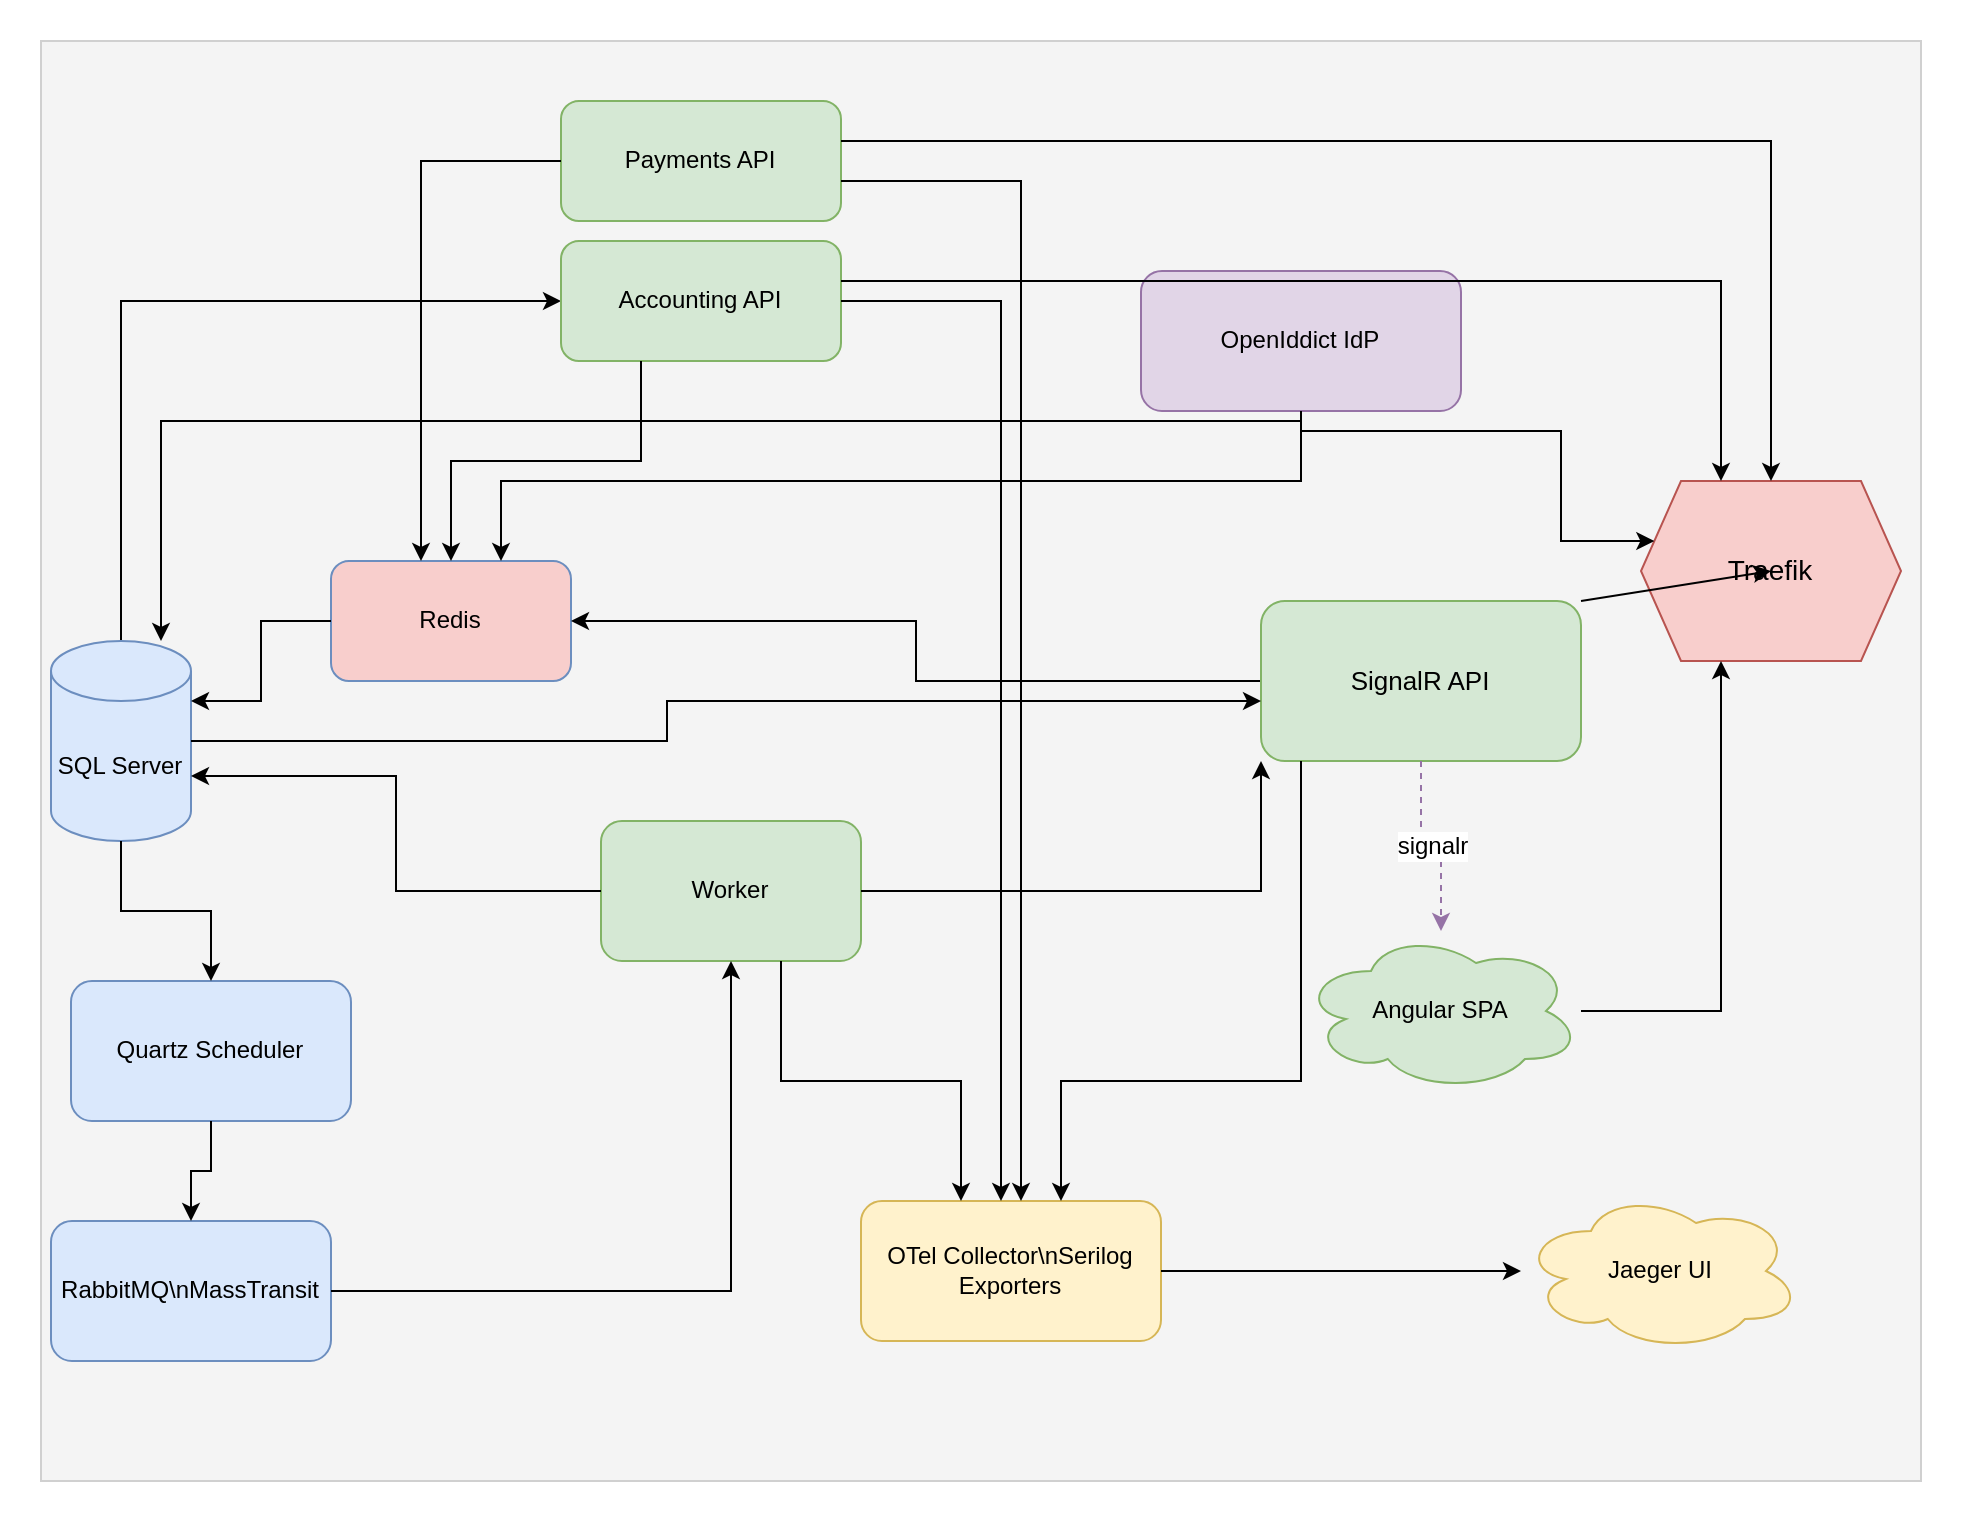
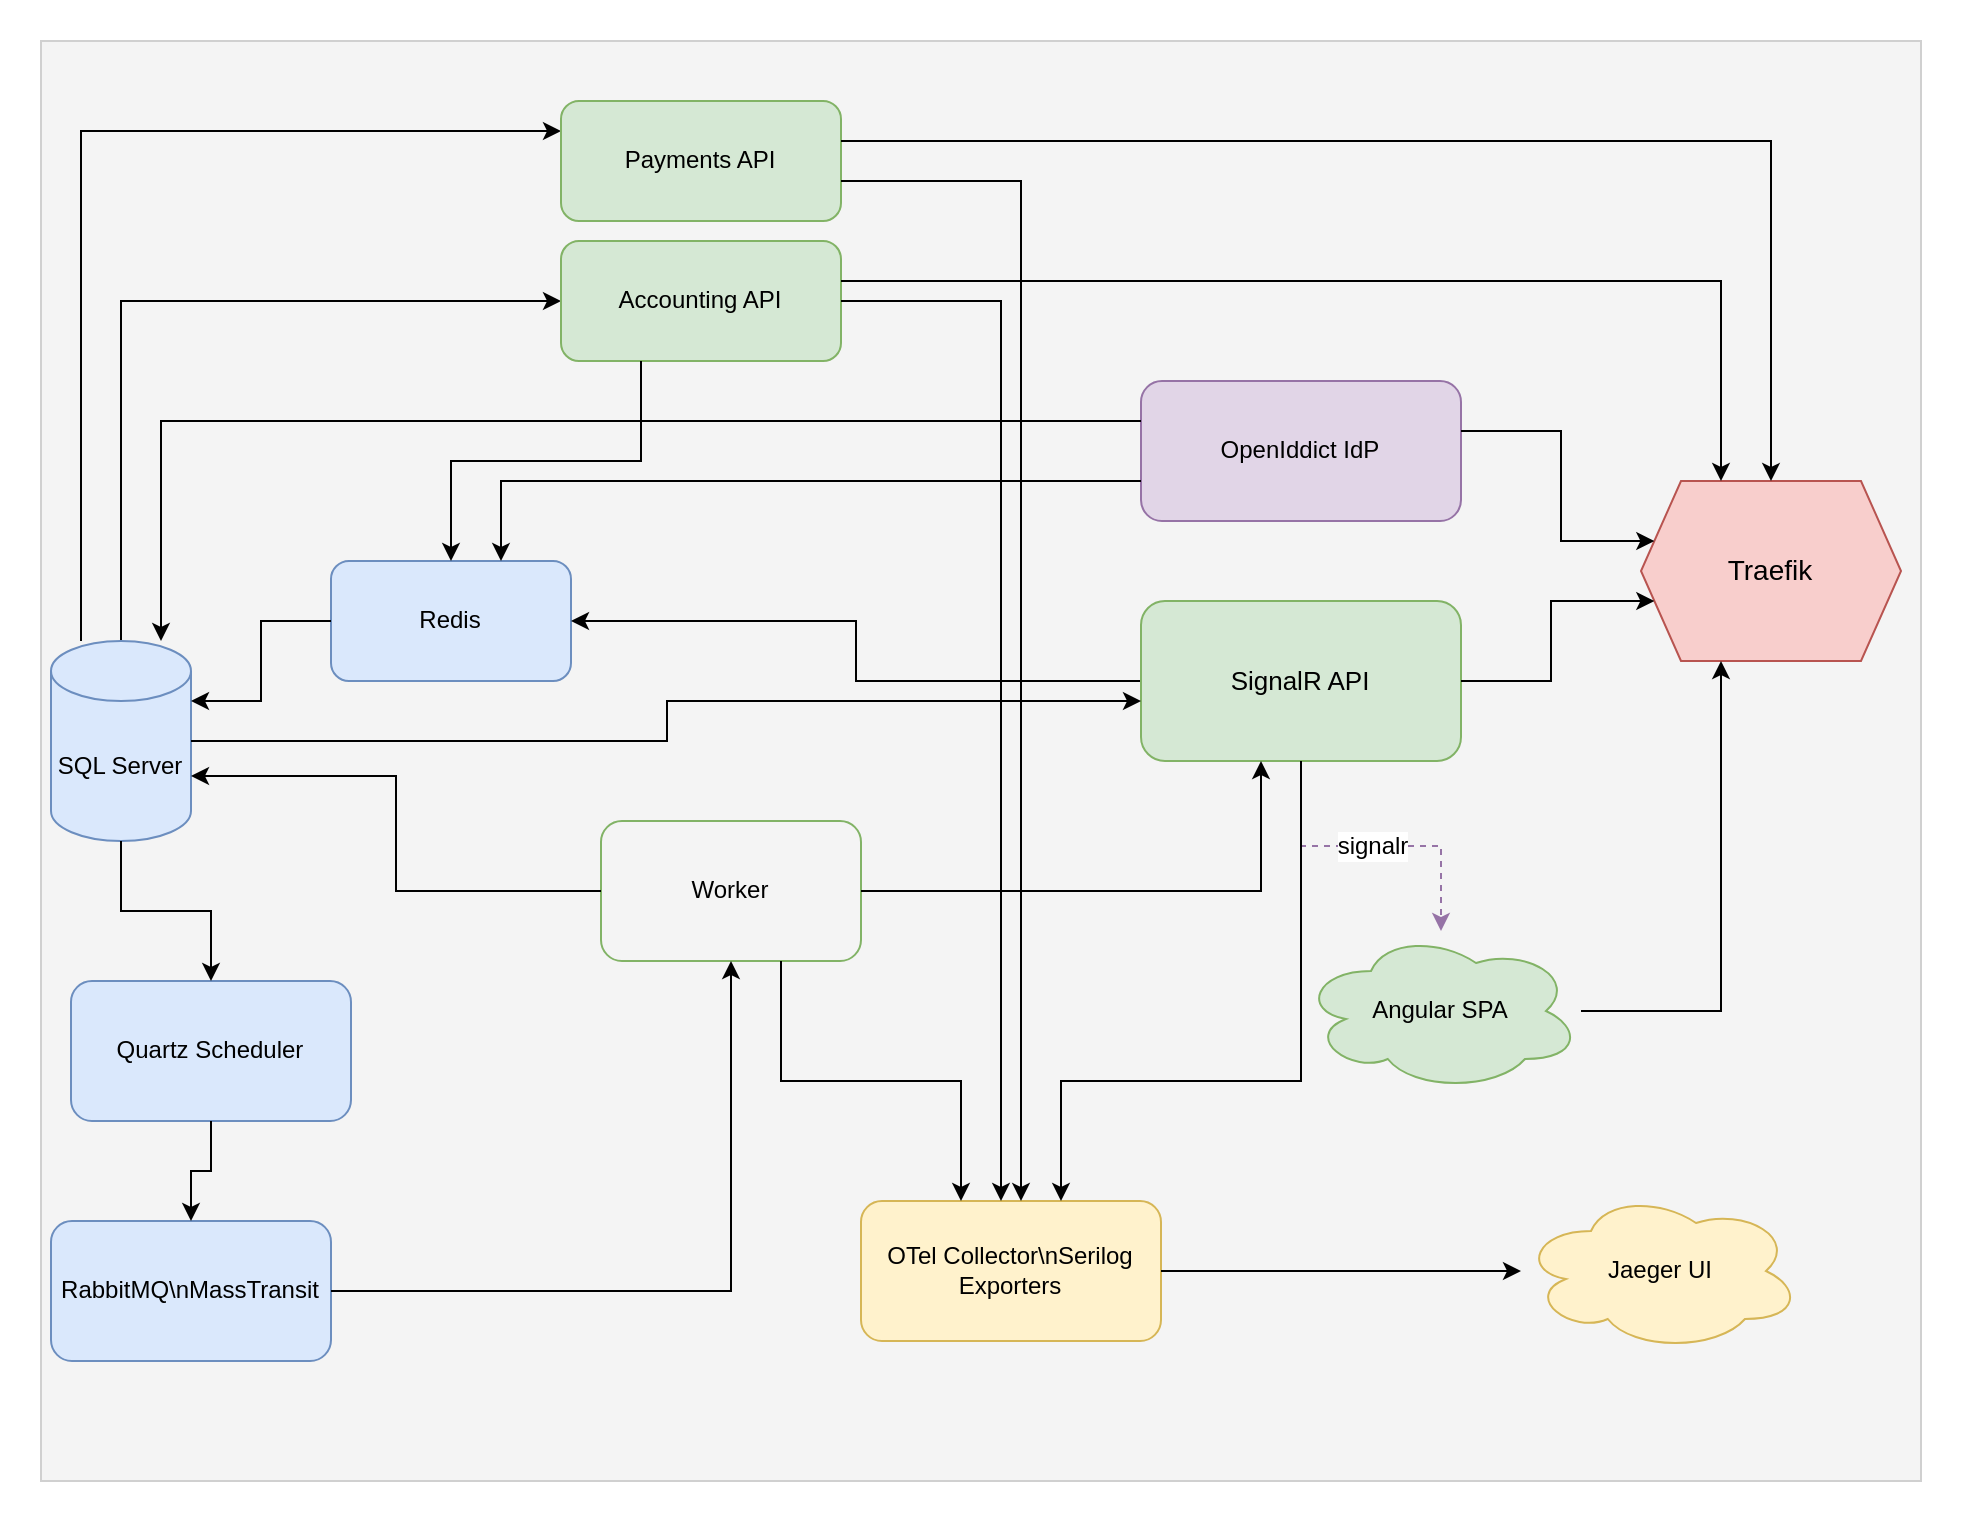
none -> (81, 153)
(421, 284) -> none
(1301, 341) -> (1301, 451)
(451, 621) -> (451, 621)
(1421, 681) -> (1301, 681)
(731, 891) -> (731, 891)
